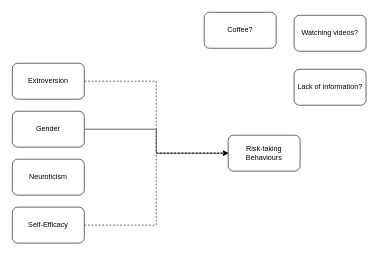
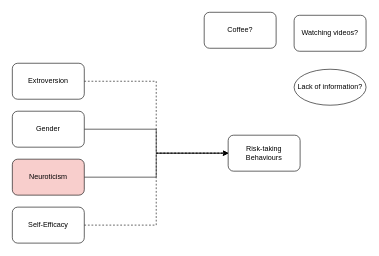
(330, 87) -> (330, 87)
(48, 177) -> (48, 177)
none -> (119, 177)
